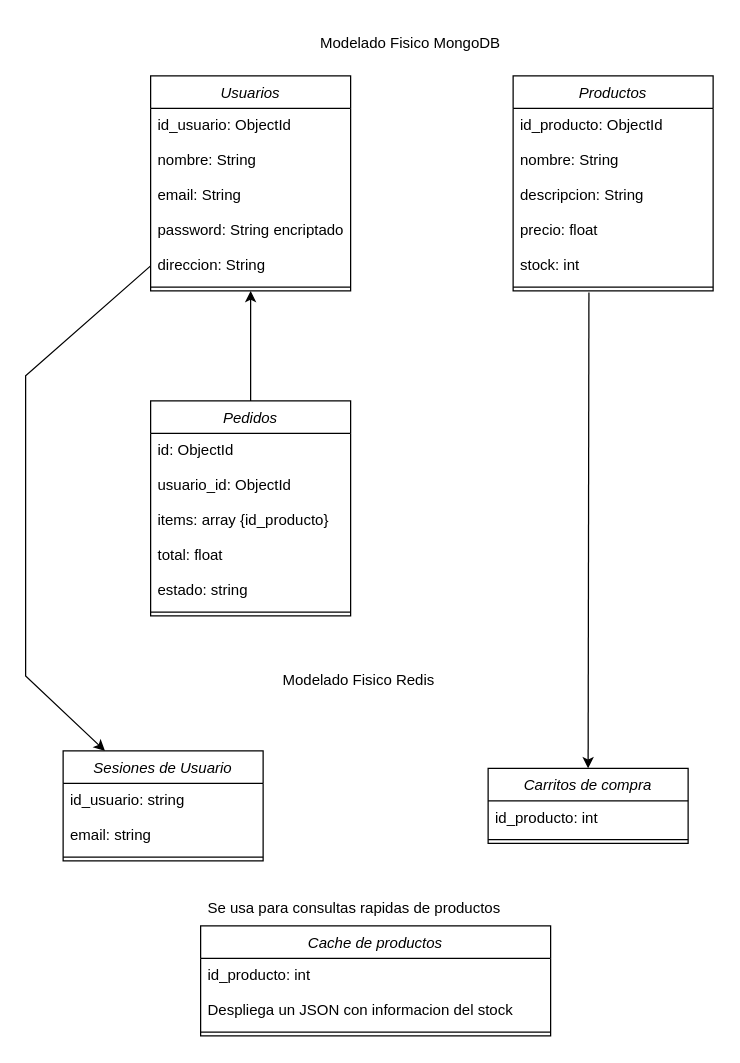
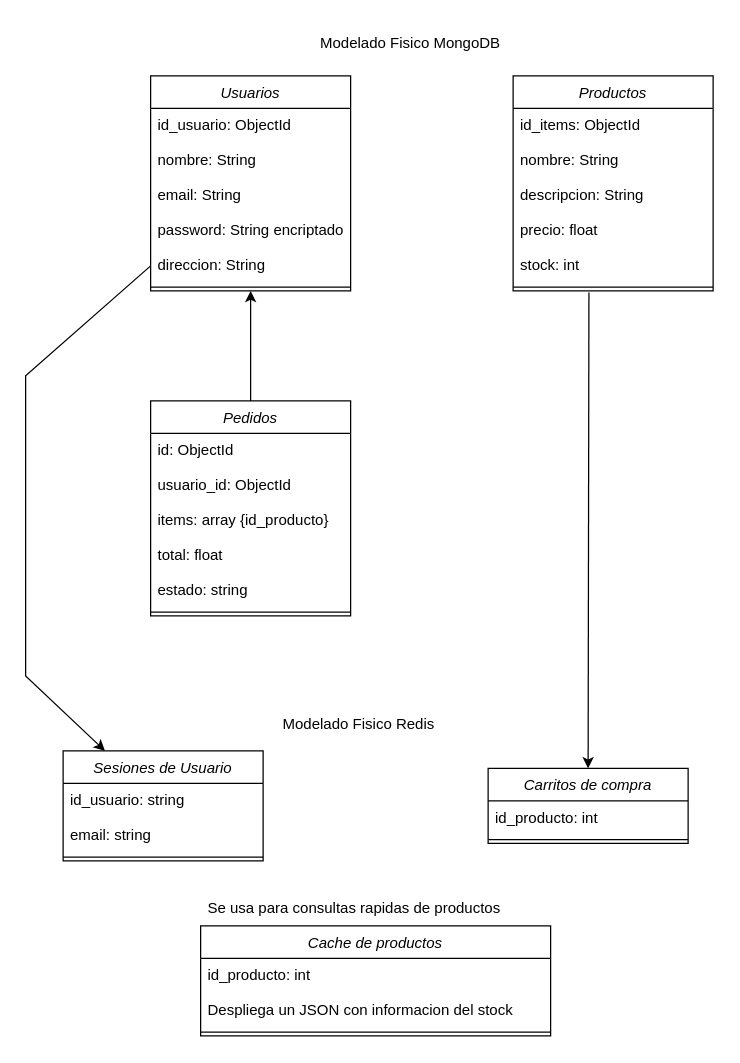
(604, 125) -> (590, 125)
(401, 681) -> (401, 724)
